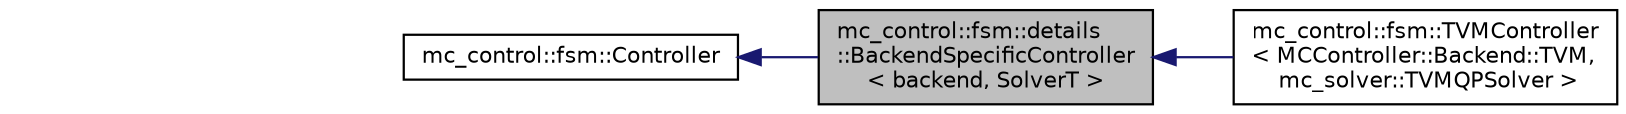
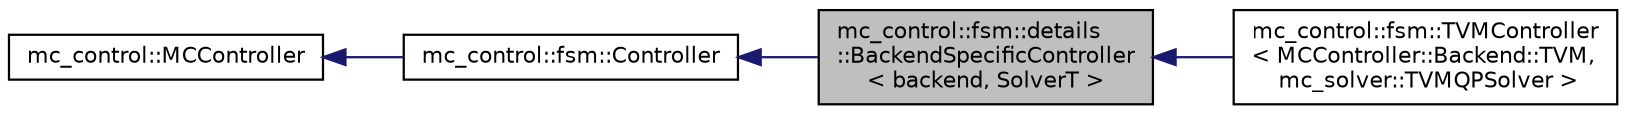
none -> (166, 57)
